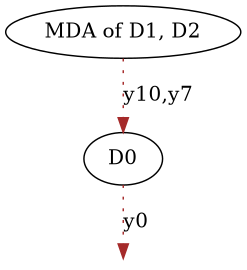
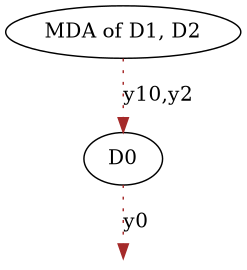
(159, 95) -> (159, 95)
